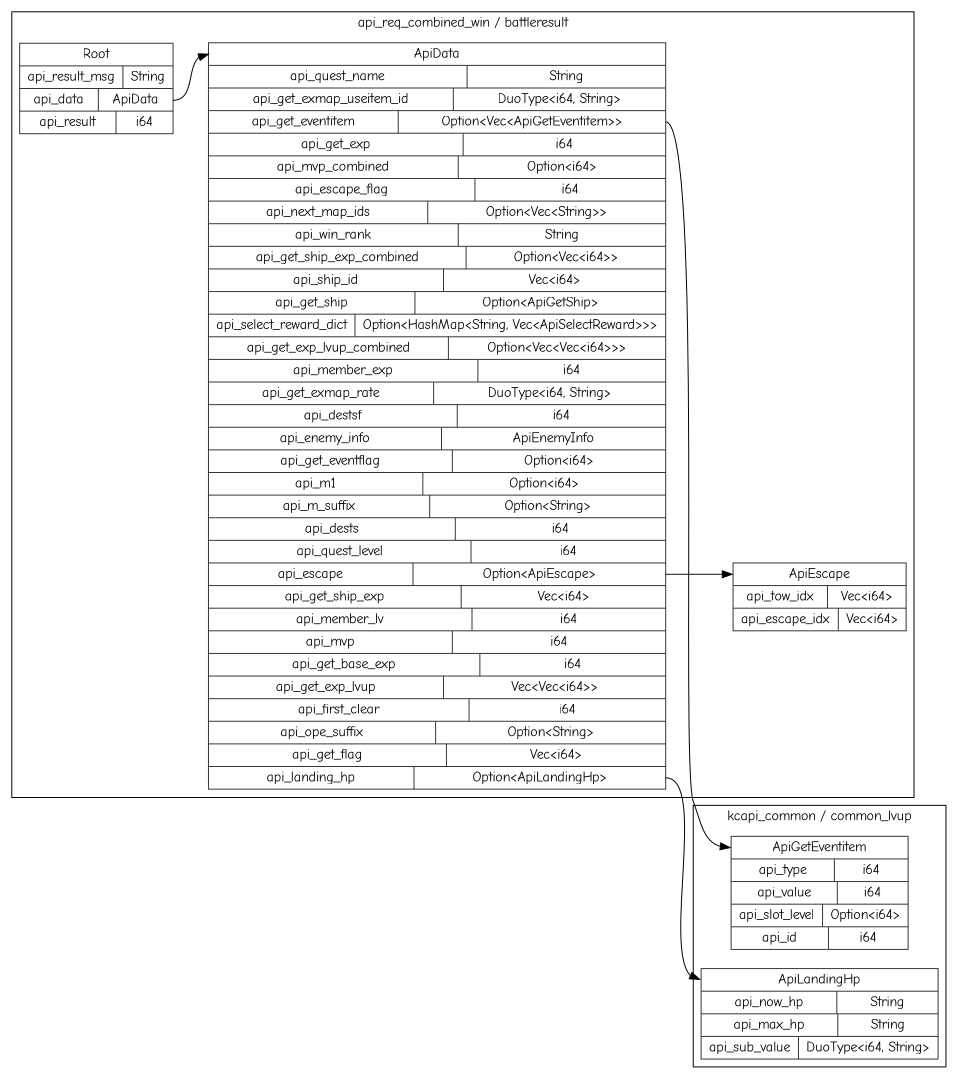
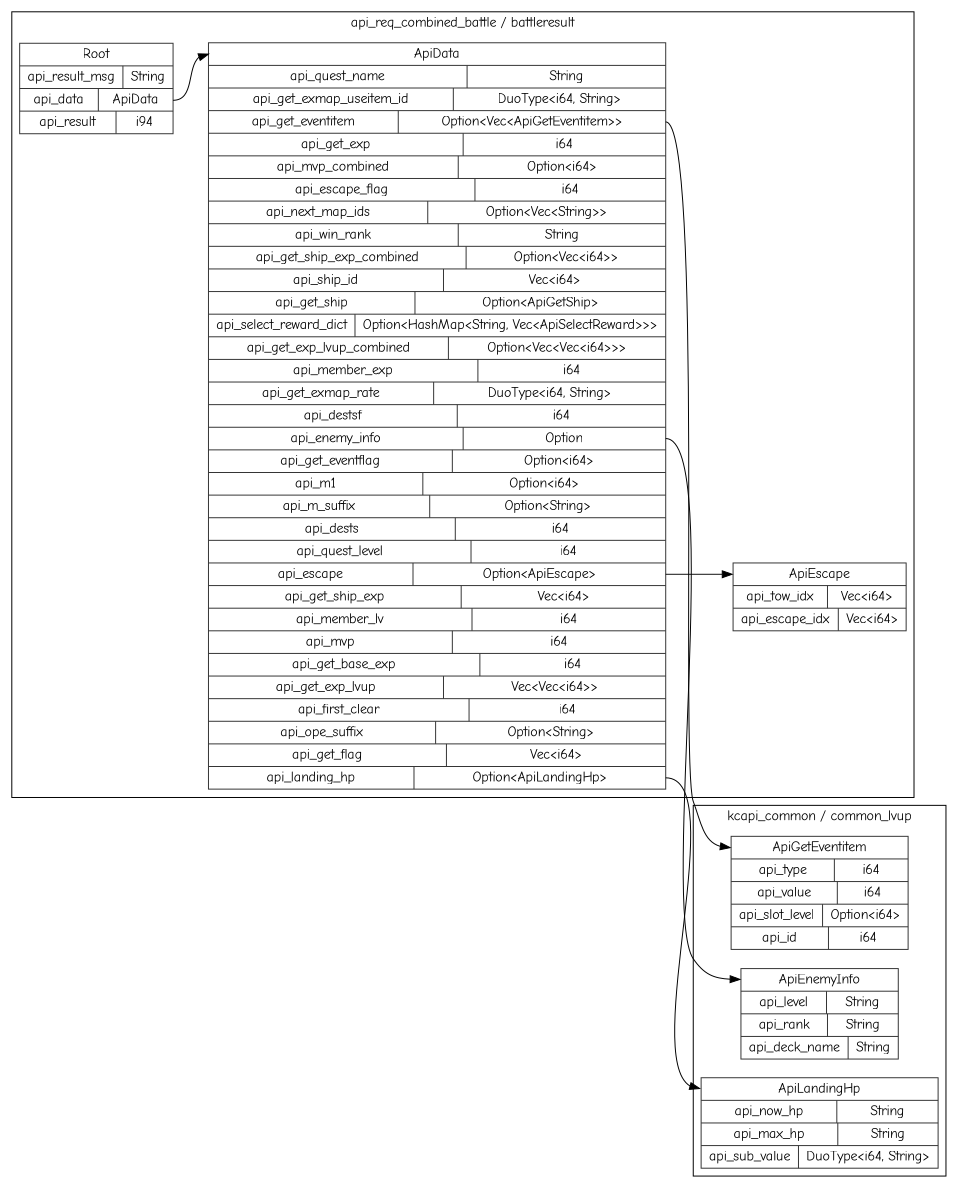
(463, 23) -> (463, 23)
(145, 122) -> (145, 122)
(554, 438) -> (564, 438)
none -> (820, 1014)
